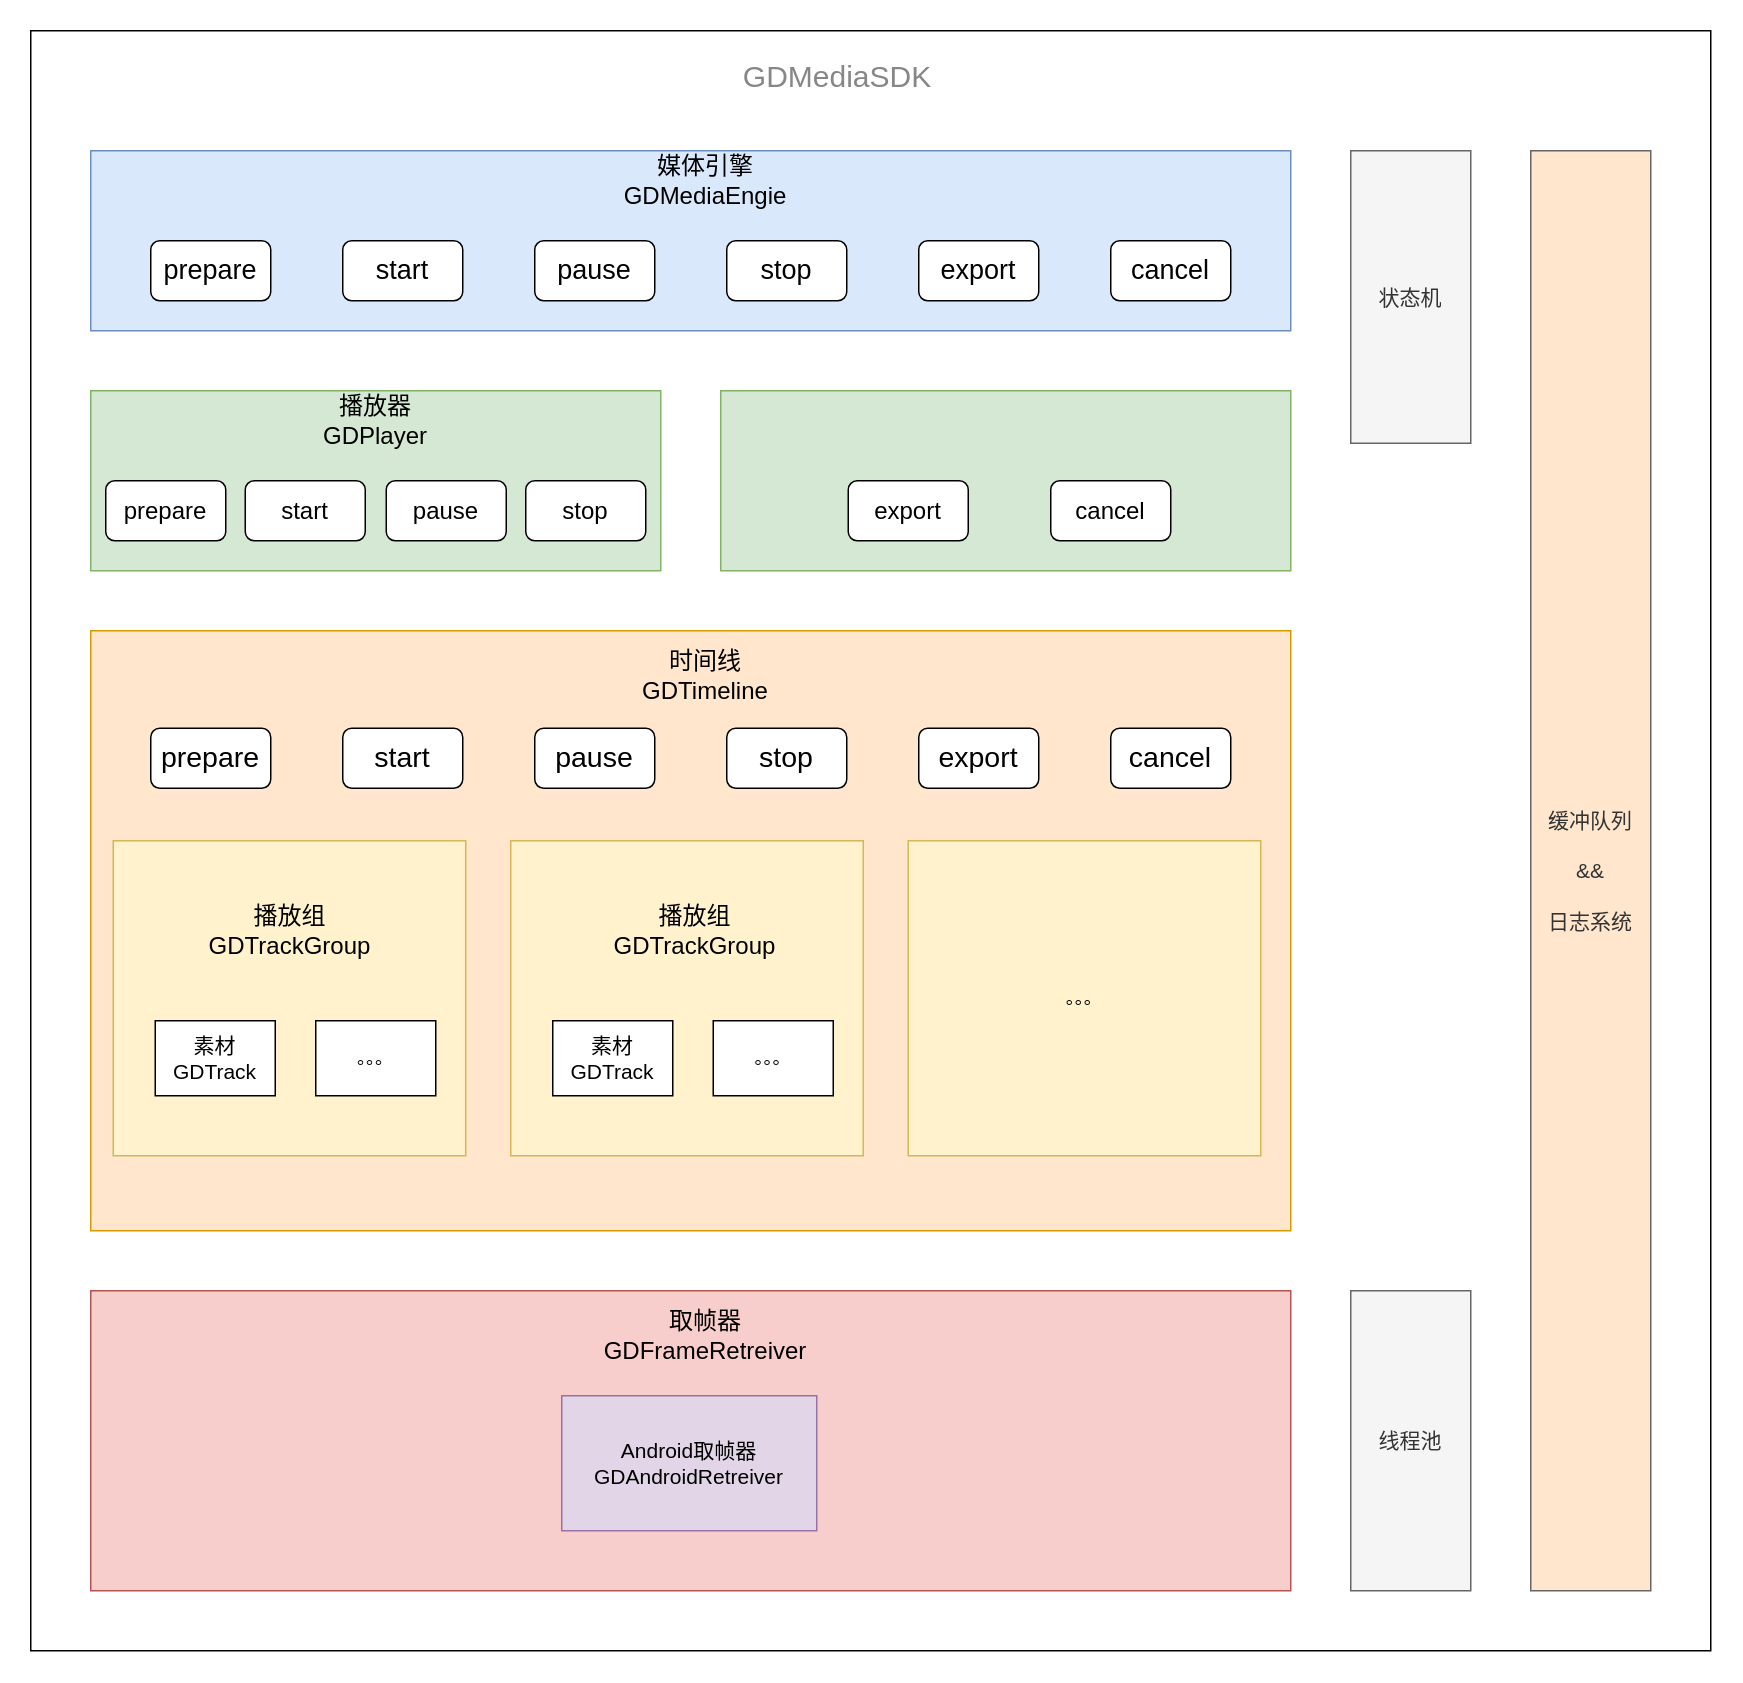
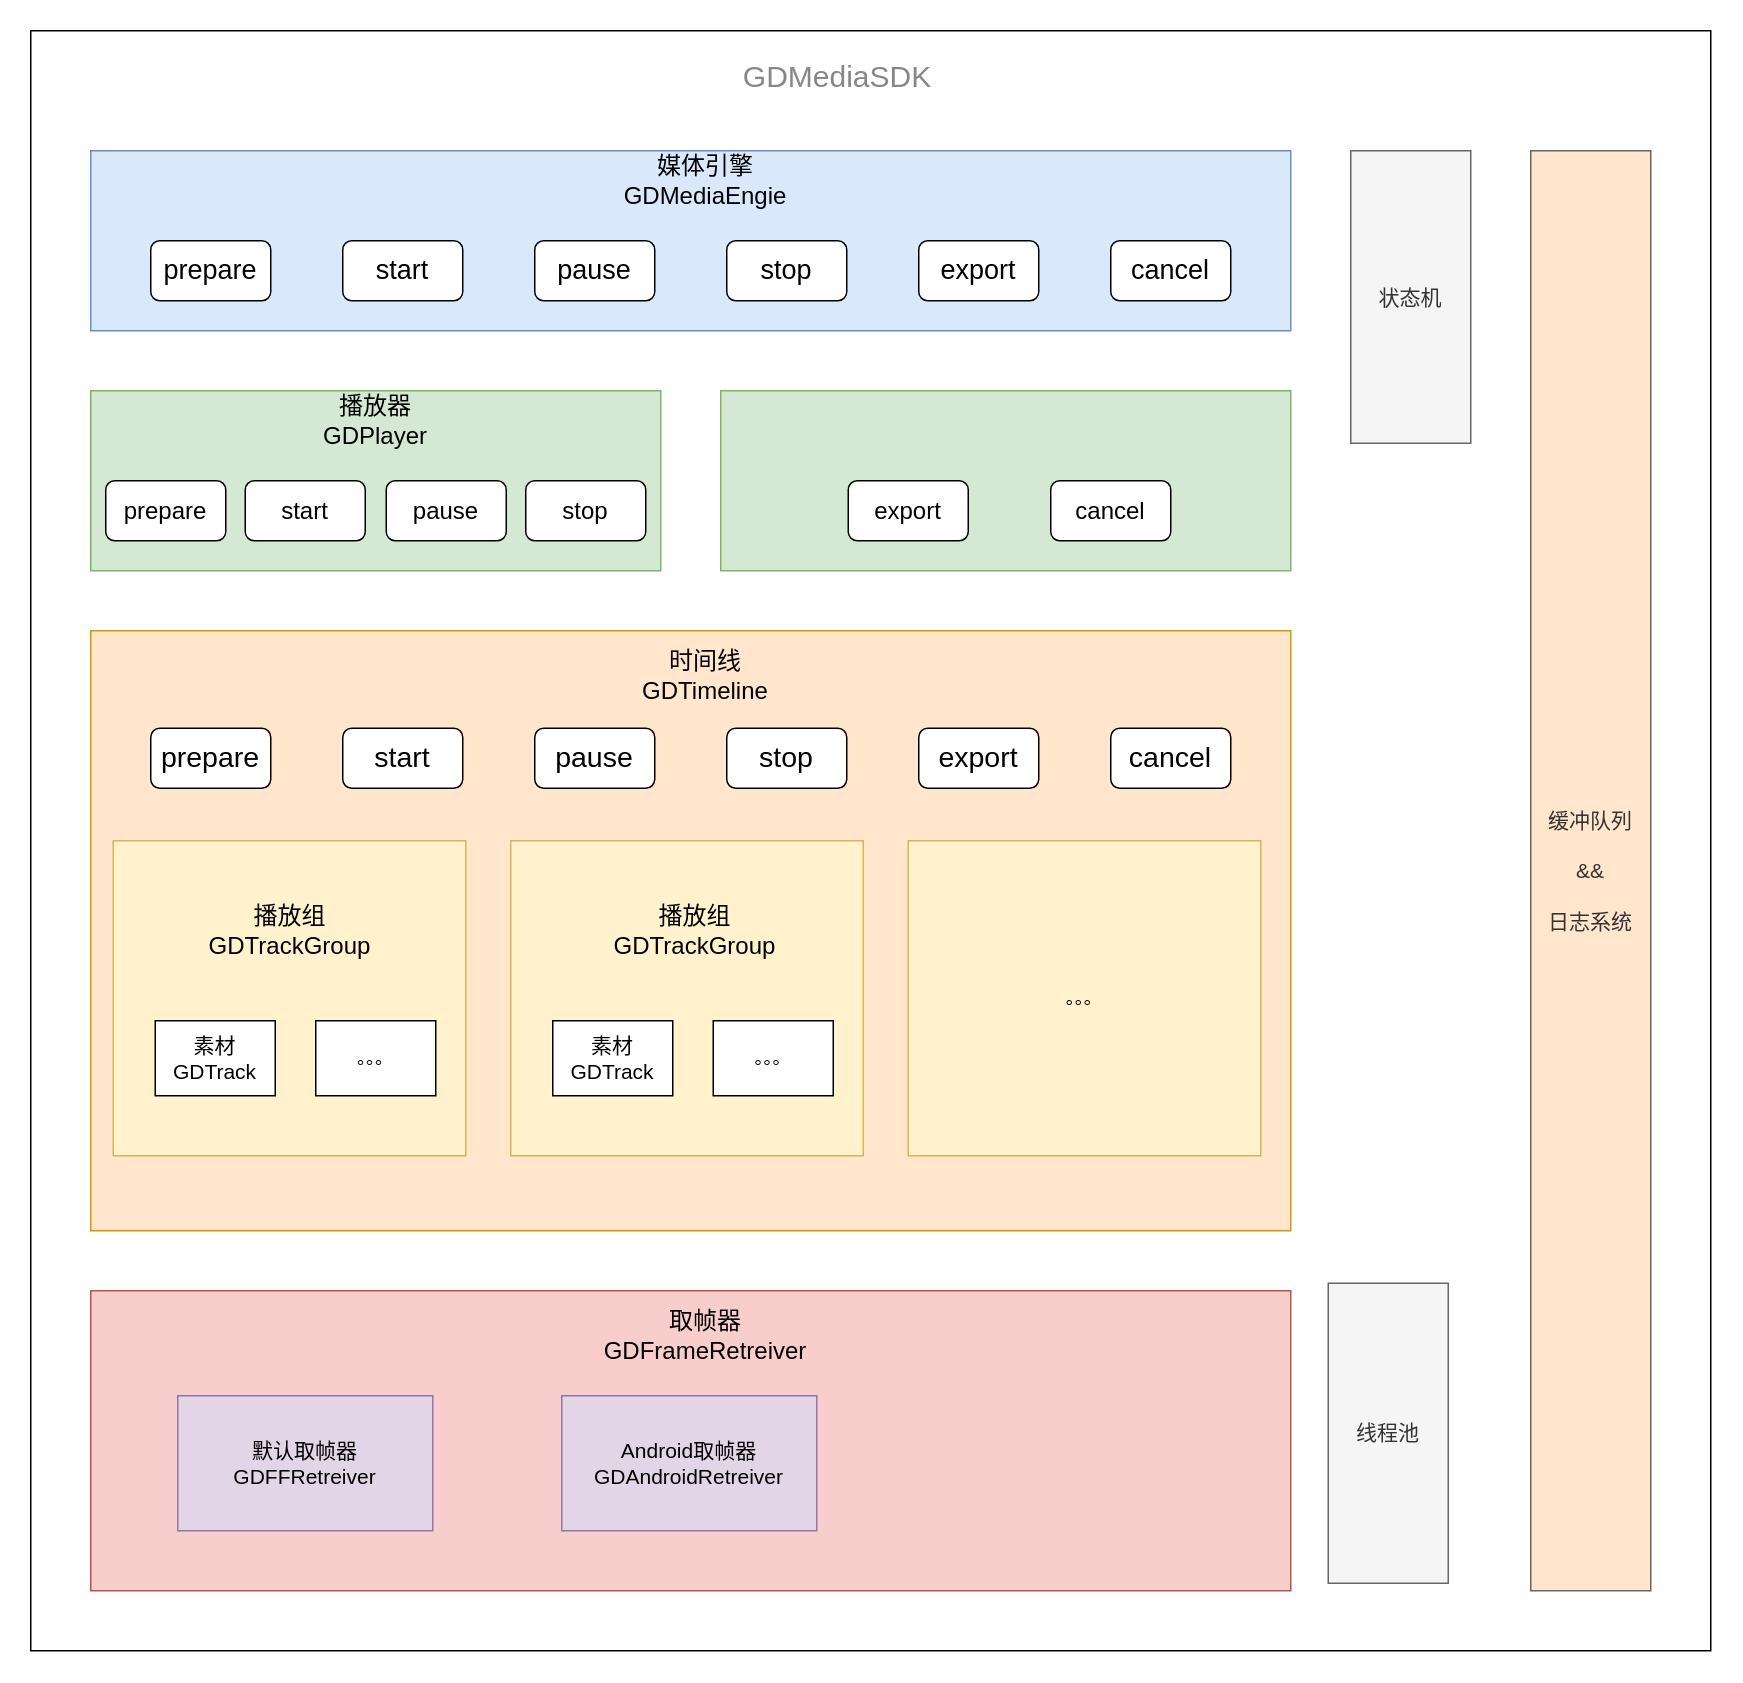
(1411, 1441) -> (1388, 1433)
none -> (305, 1463)
